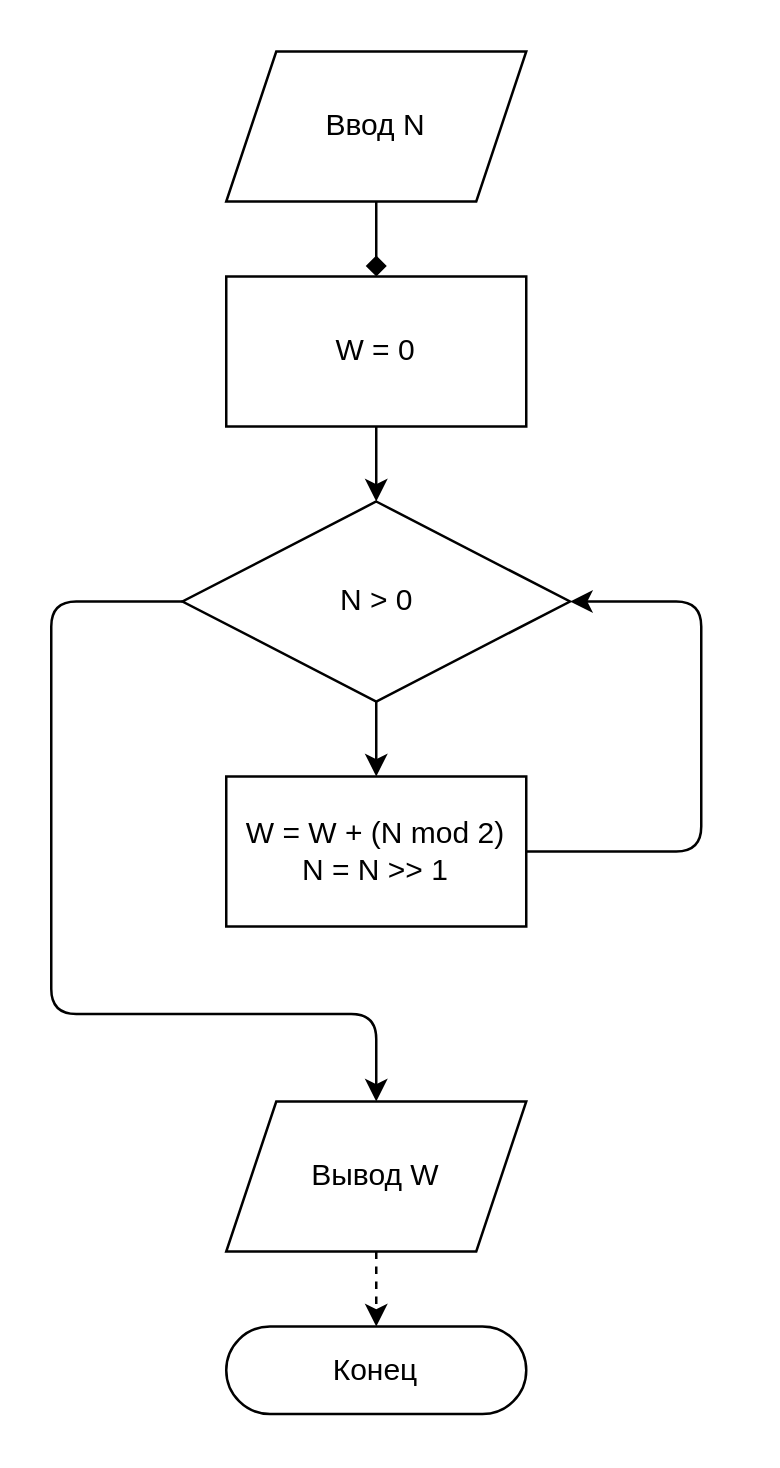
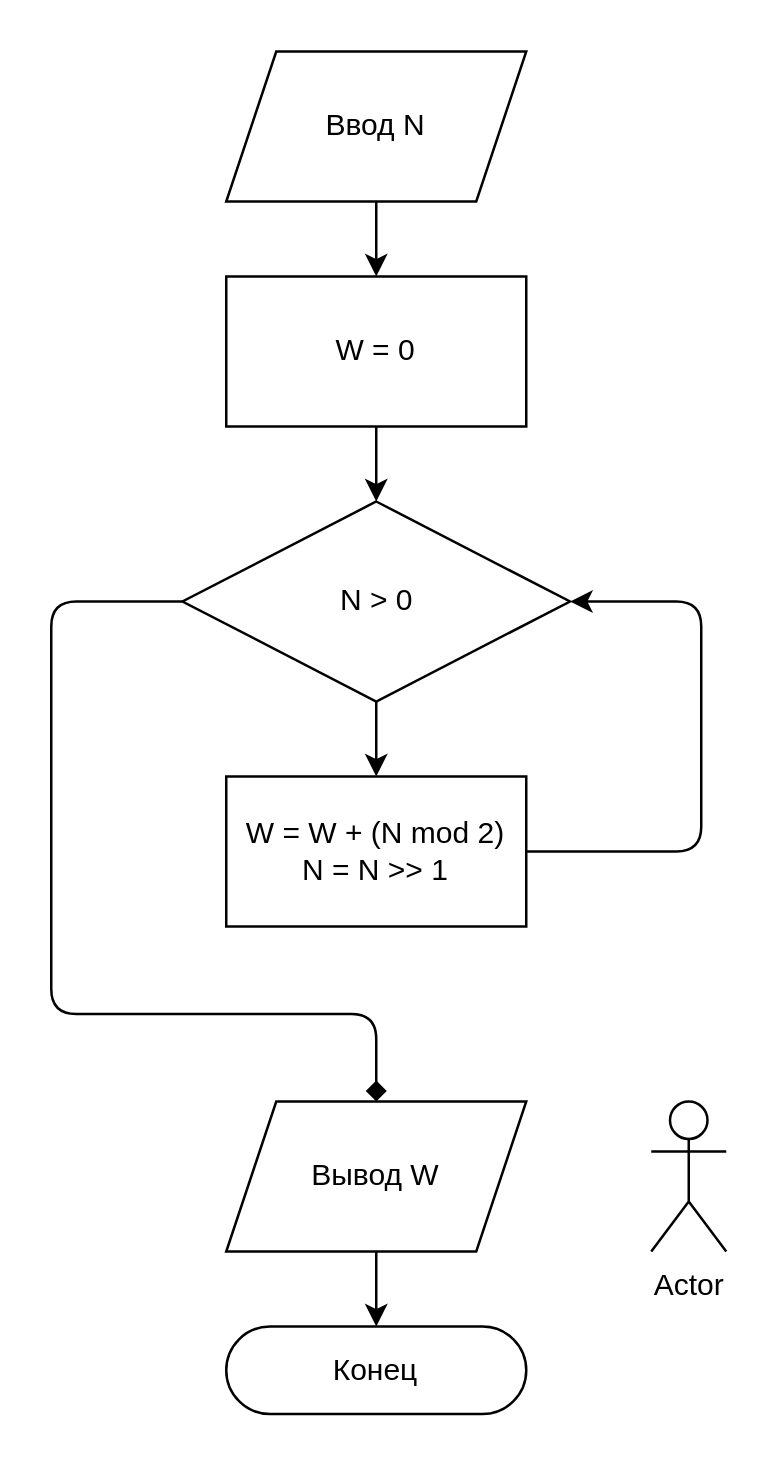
(376, 256) -> (376, 257)
(376, 1082) -> (376, 1081)
none -> (689, 1176)
(376, 1282) -> (376, 1282)
